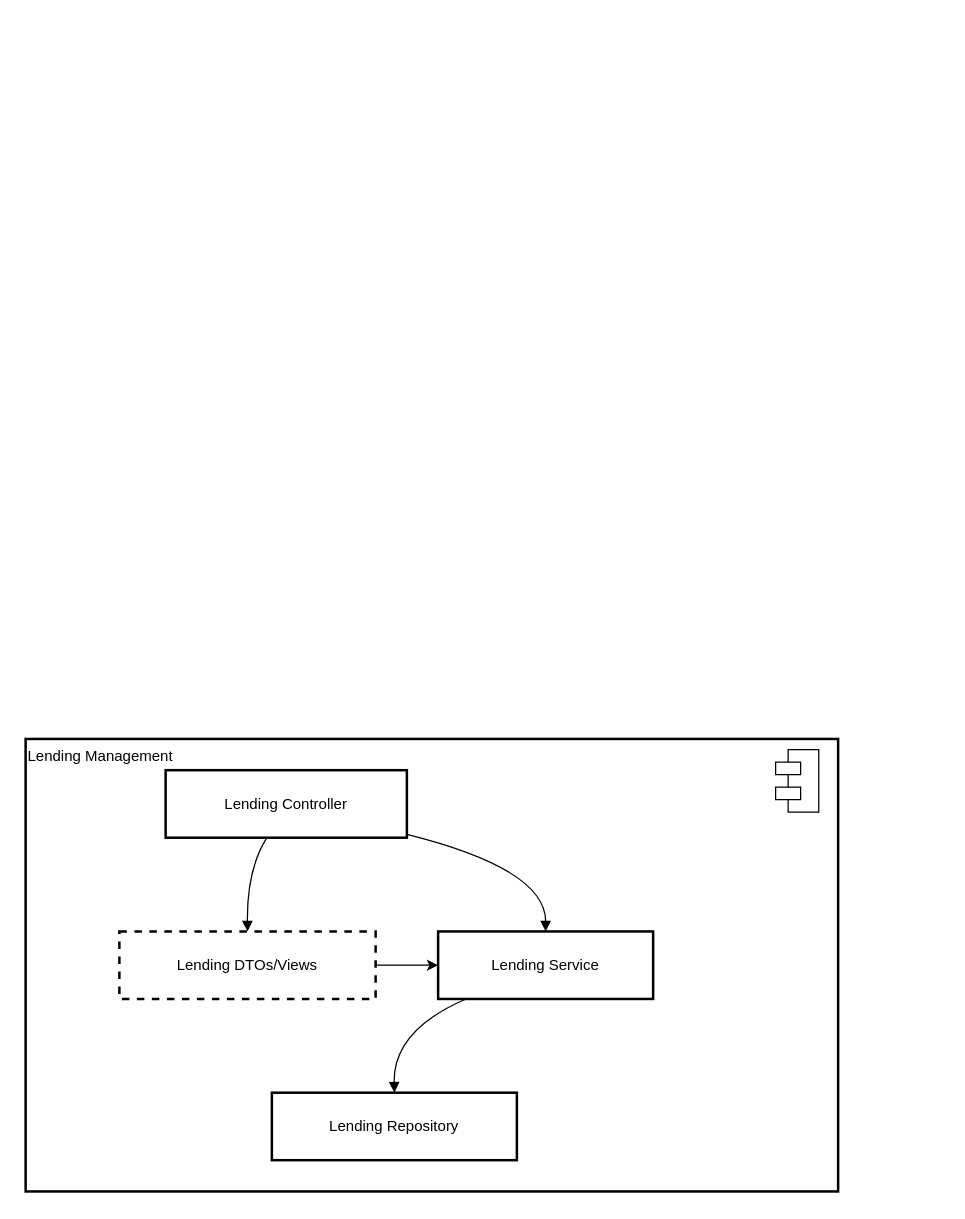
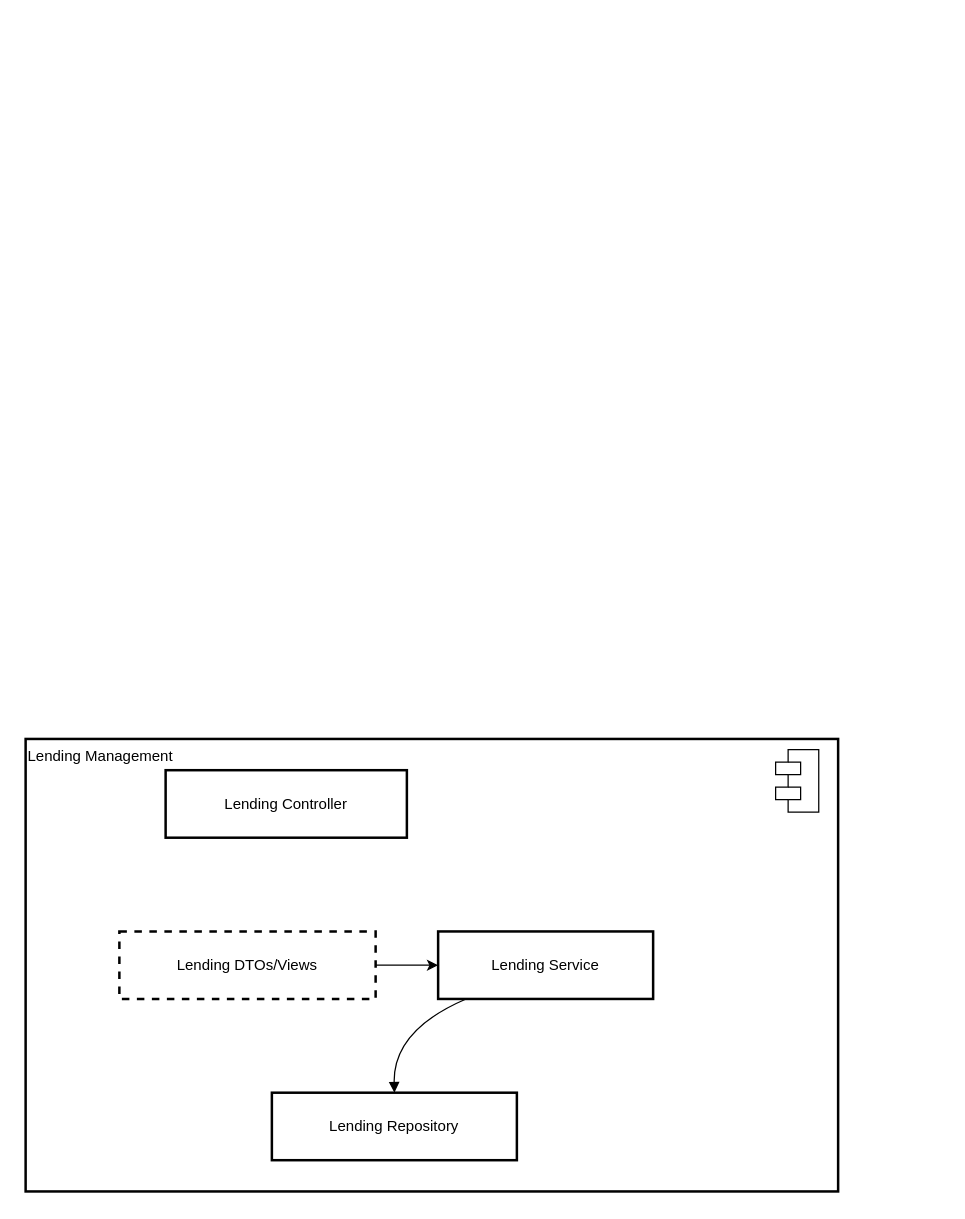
(488, 861) -> none
(251, 878) -> none
